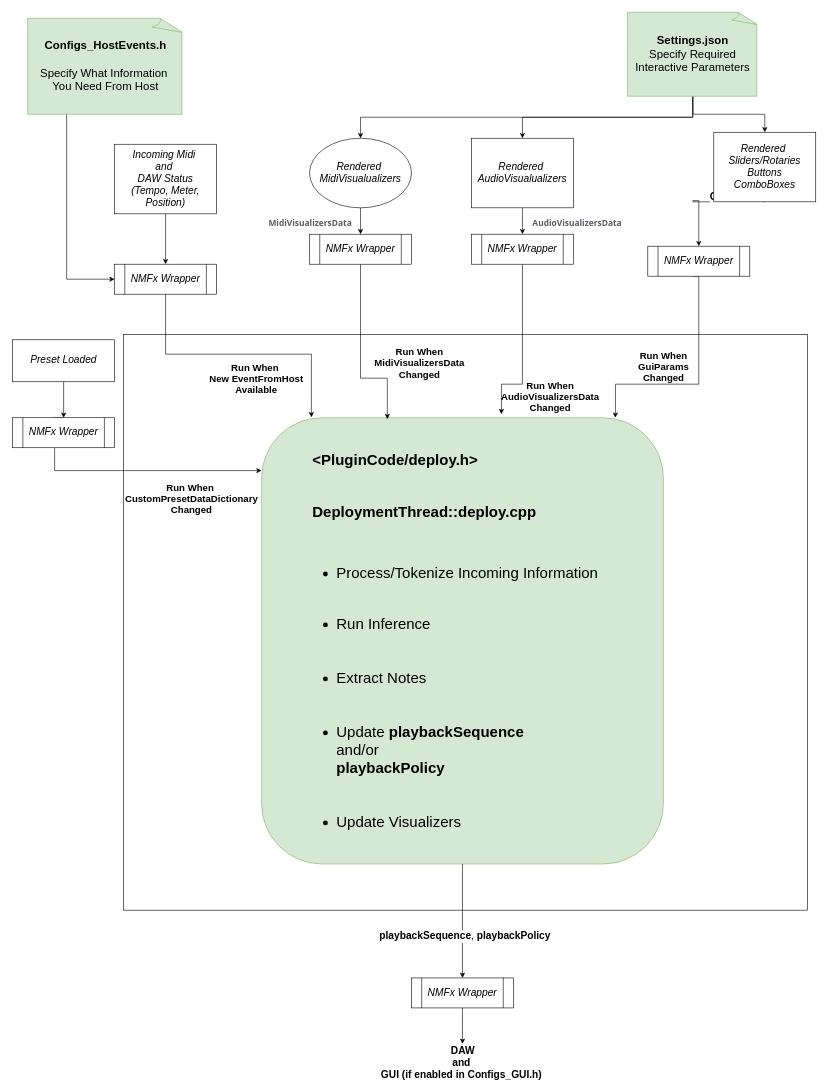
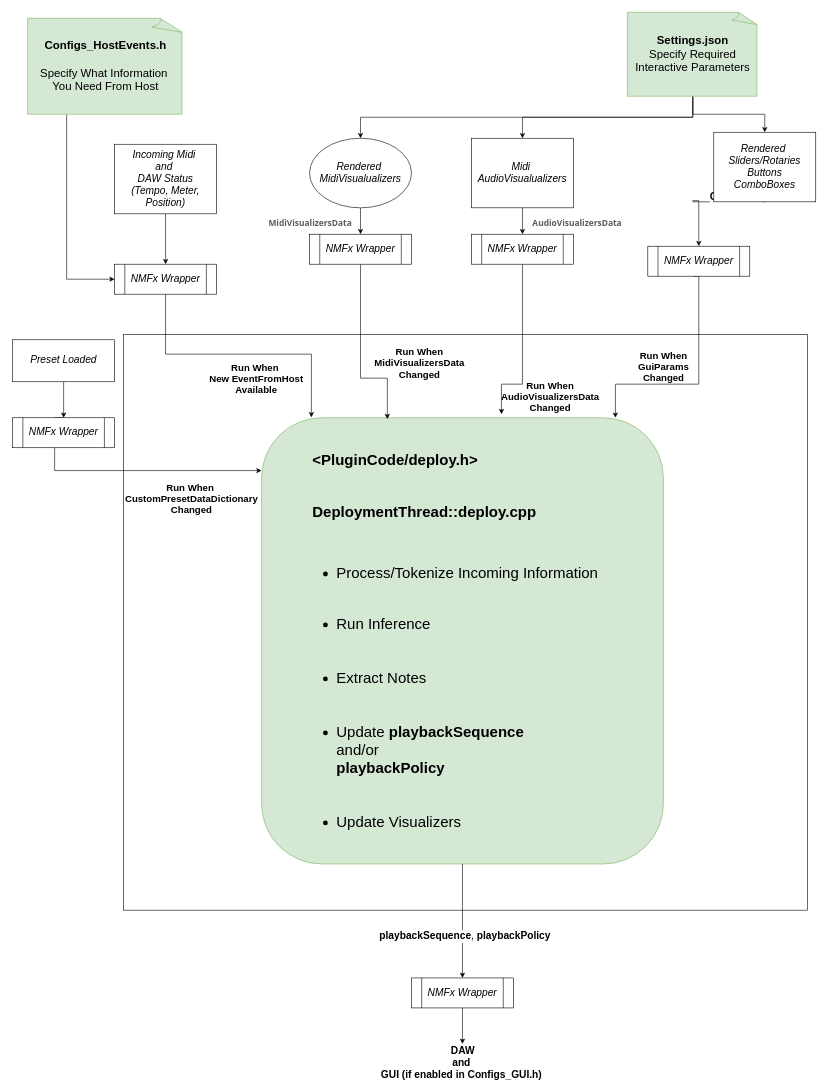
(522, 173) -> (522, 173)
